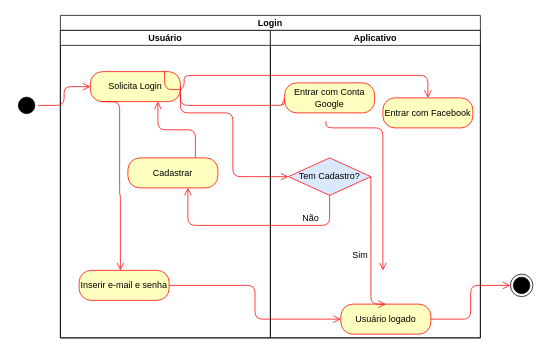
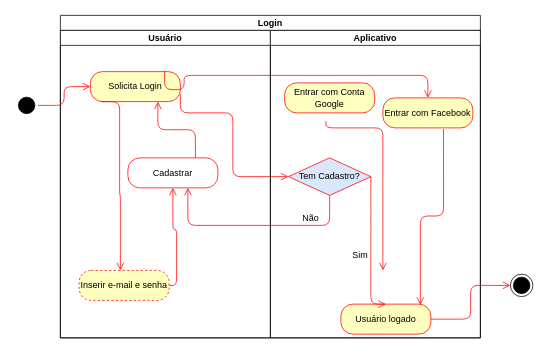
(232, 105) -> none
(173, 173) -> (173, 173)
none -> (434, 216)
(124, 285) -> (124, 285)
(213, 285) -> (177, 238)
